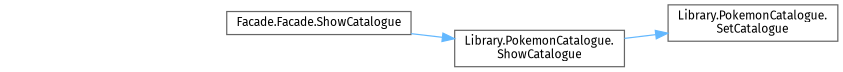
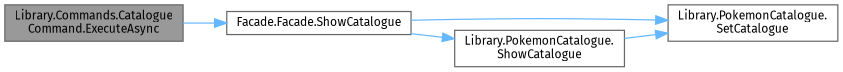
none -> (533, 19)
none -> (94, 23)
